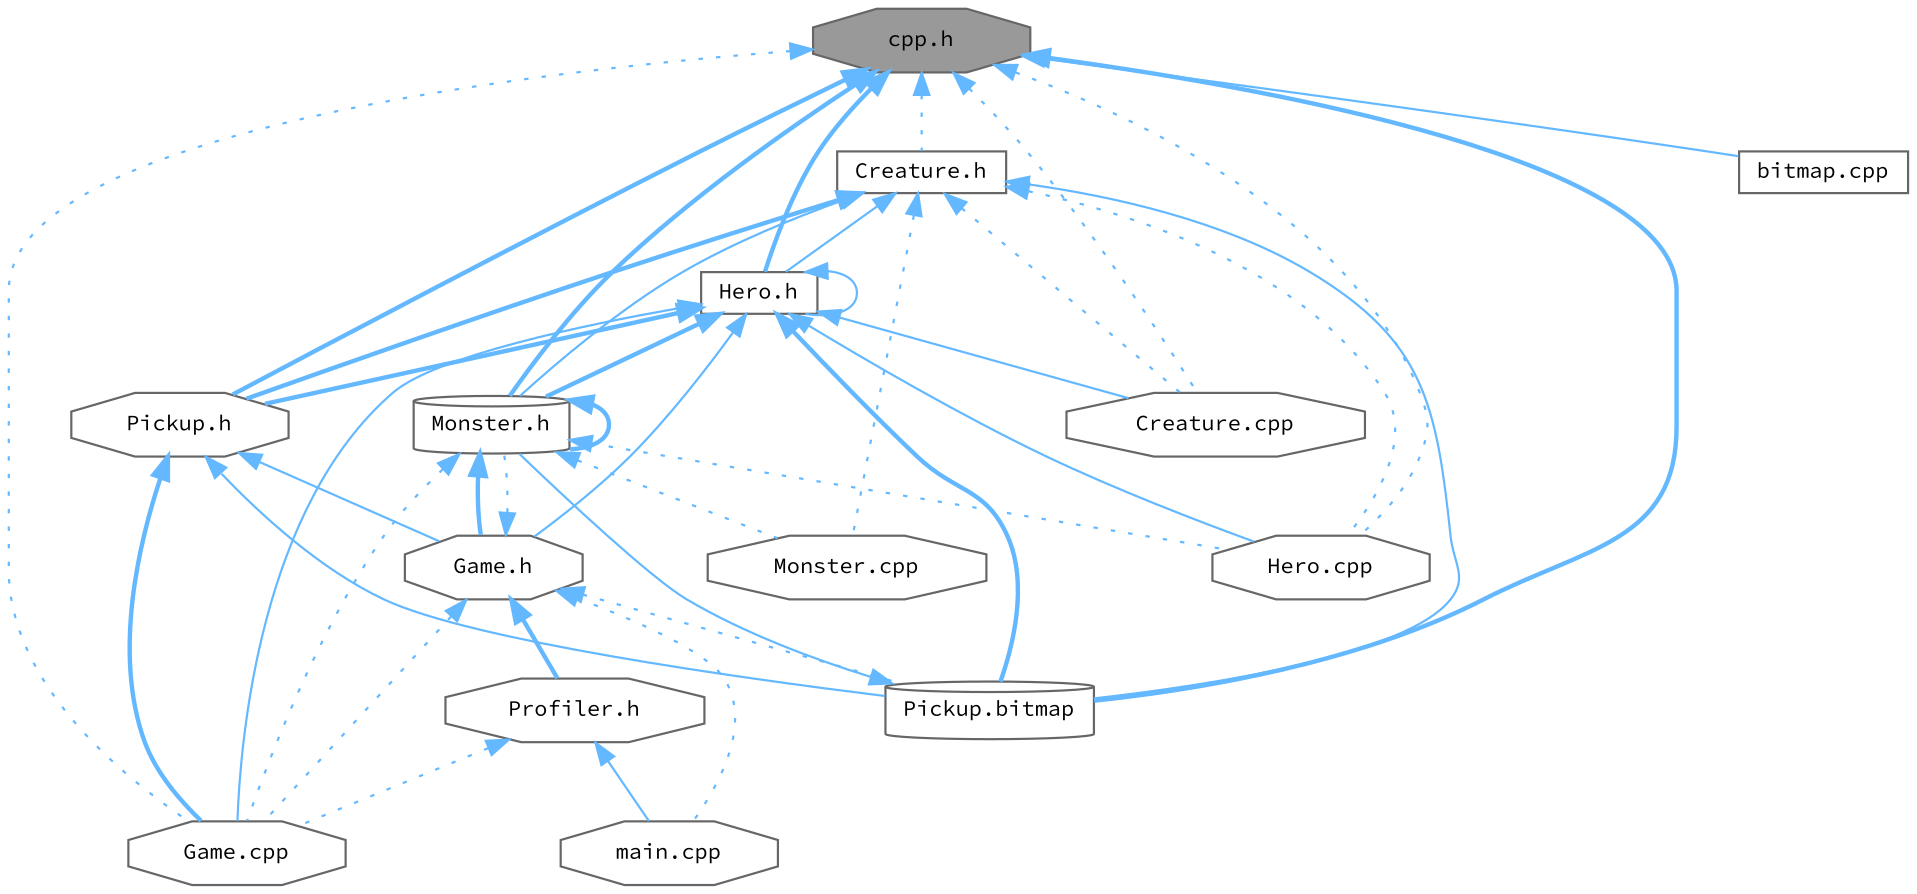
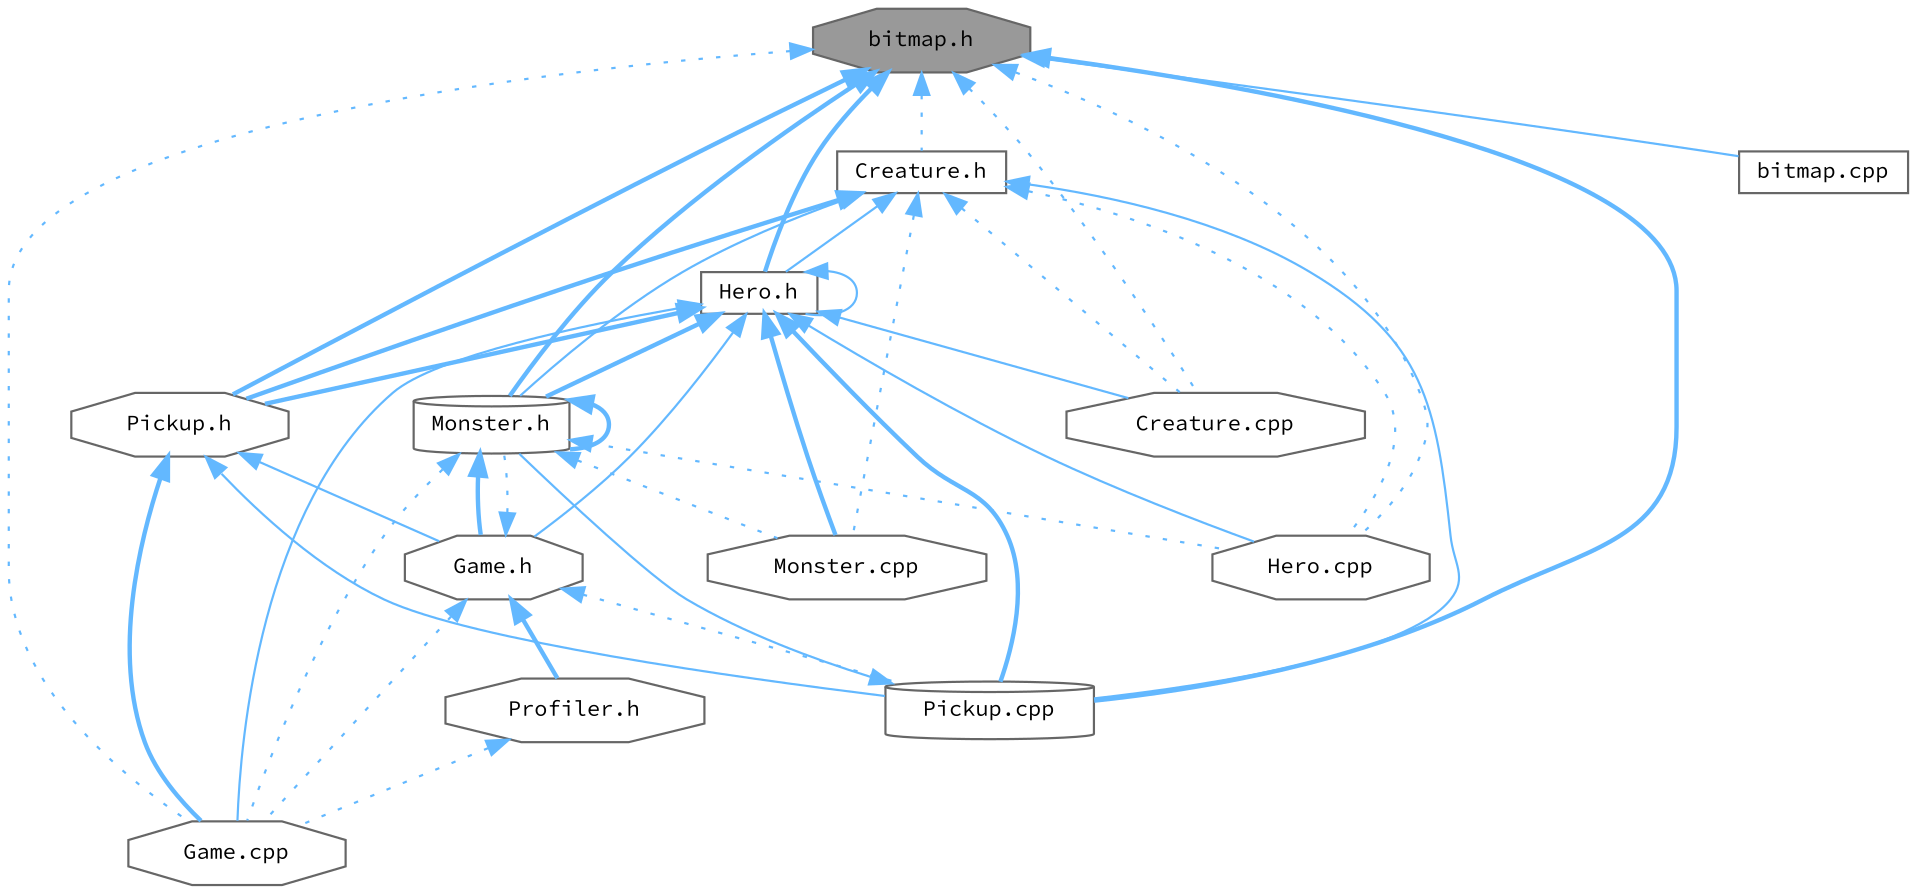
(922, 41) -> (922, 41)
none -> (801, 436)
(990, 710) -> (990, 710)
(669, 853) -> none
